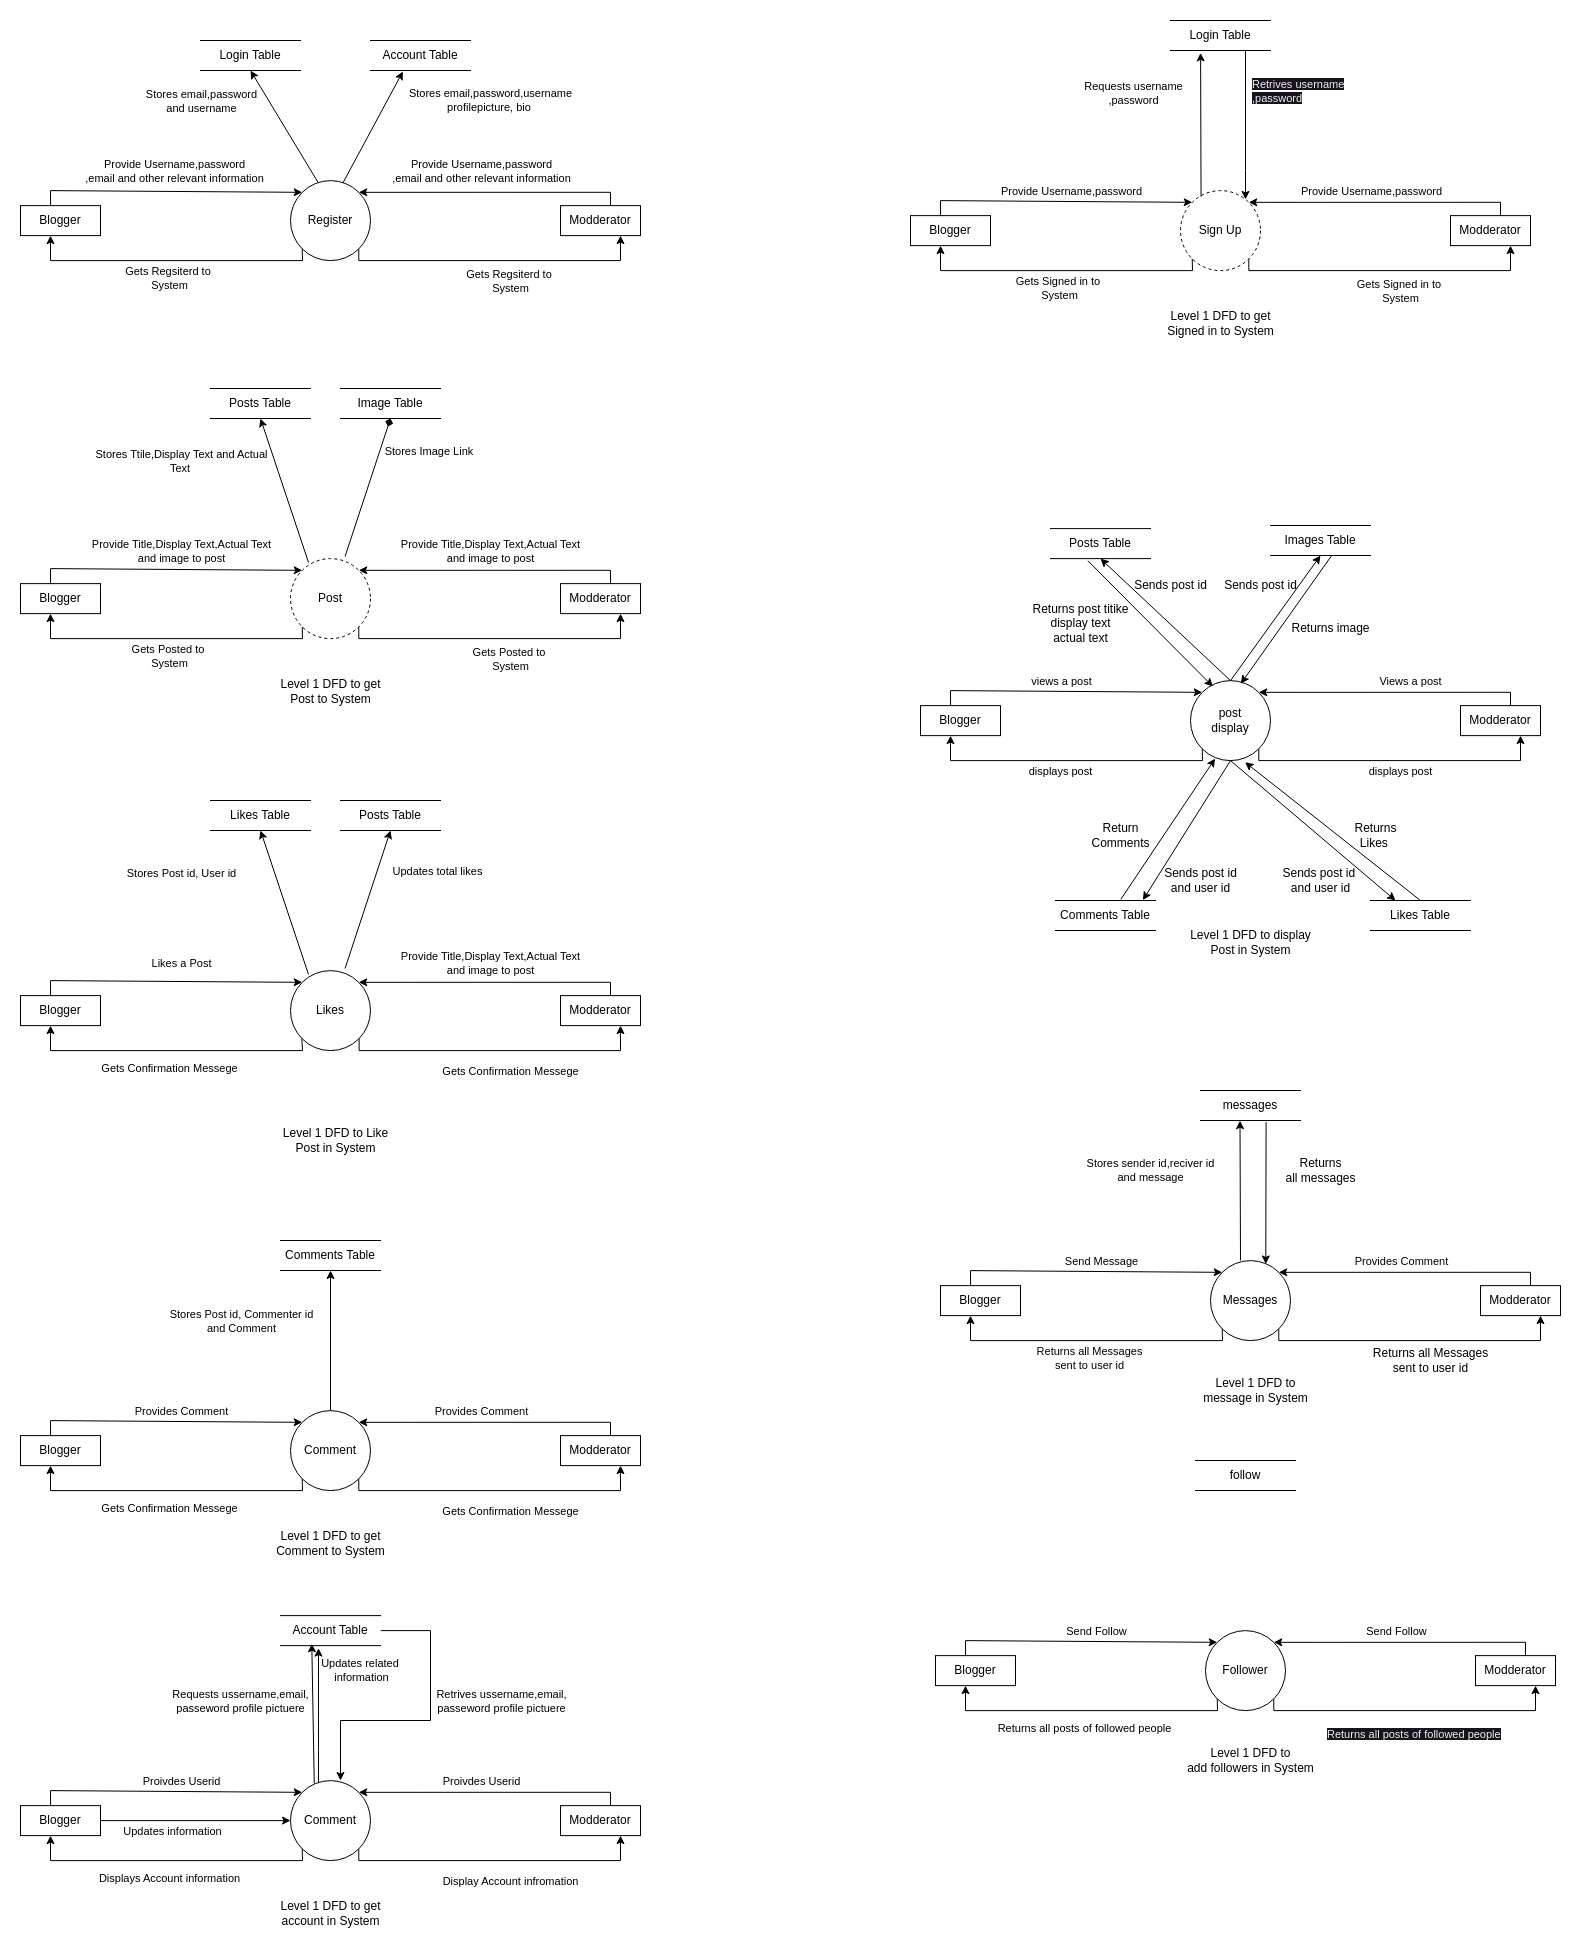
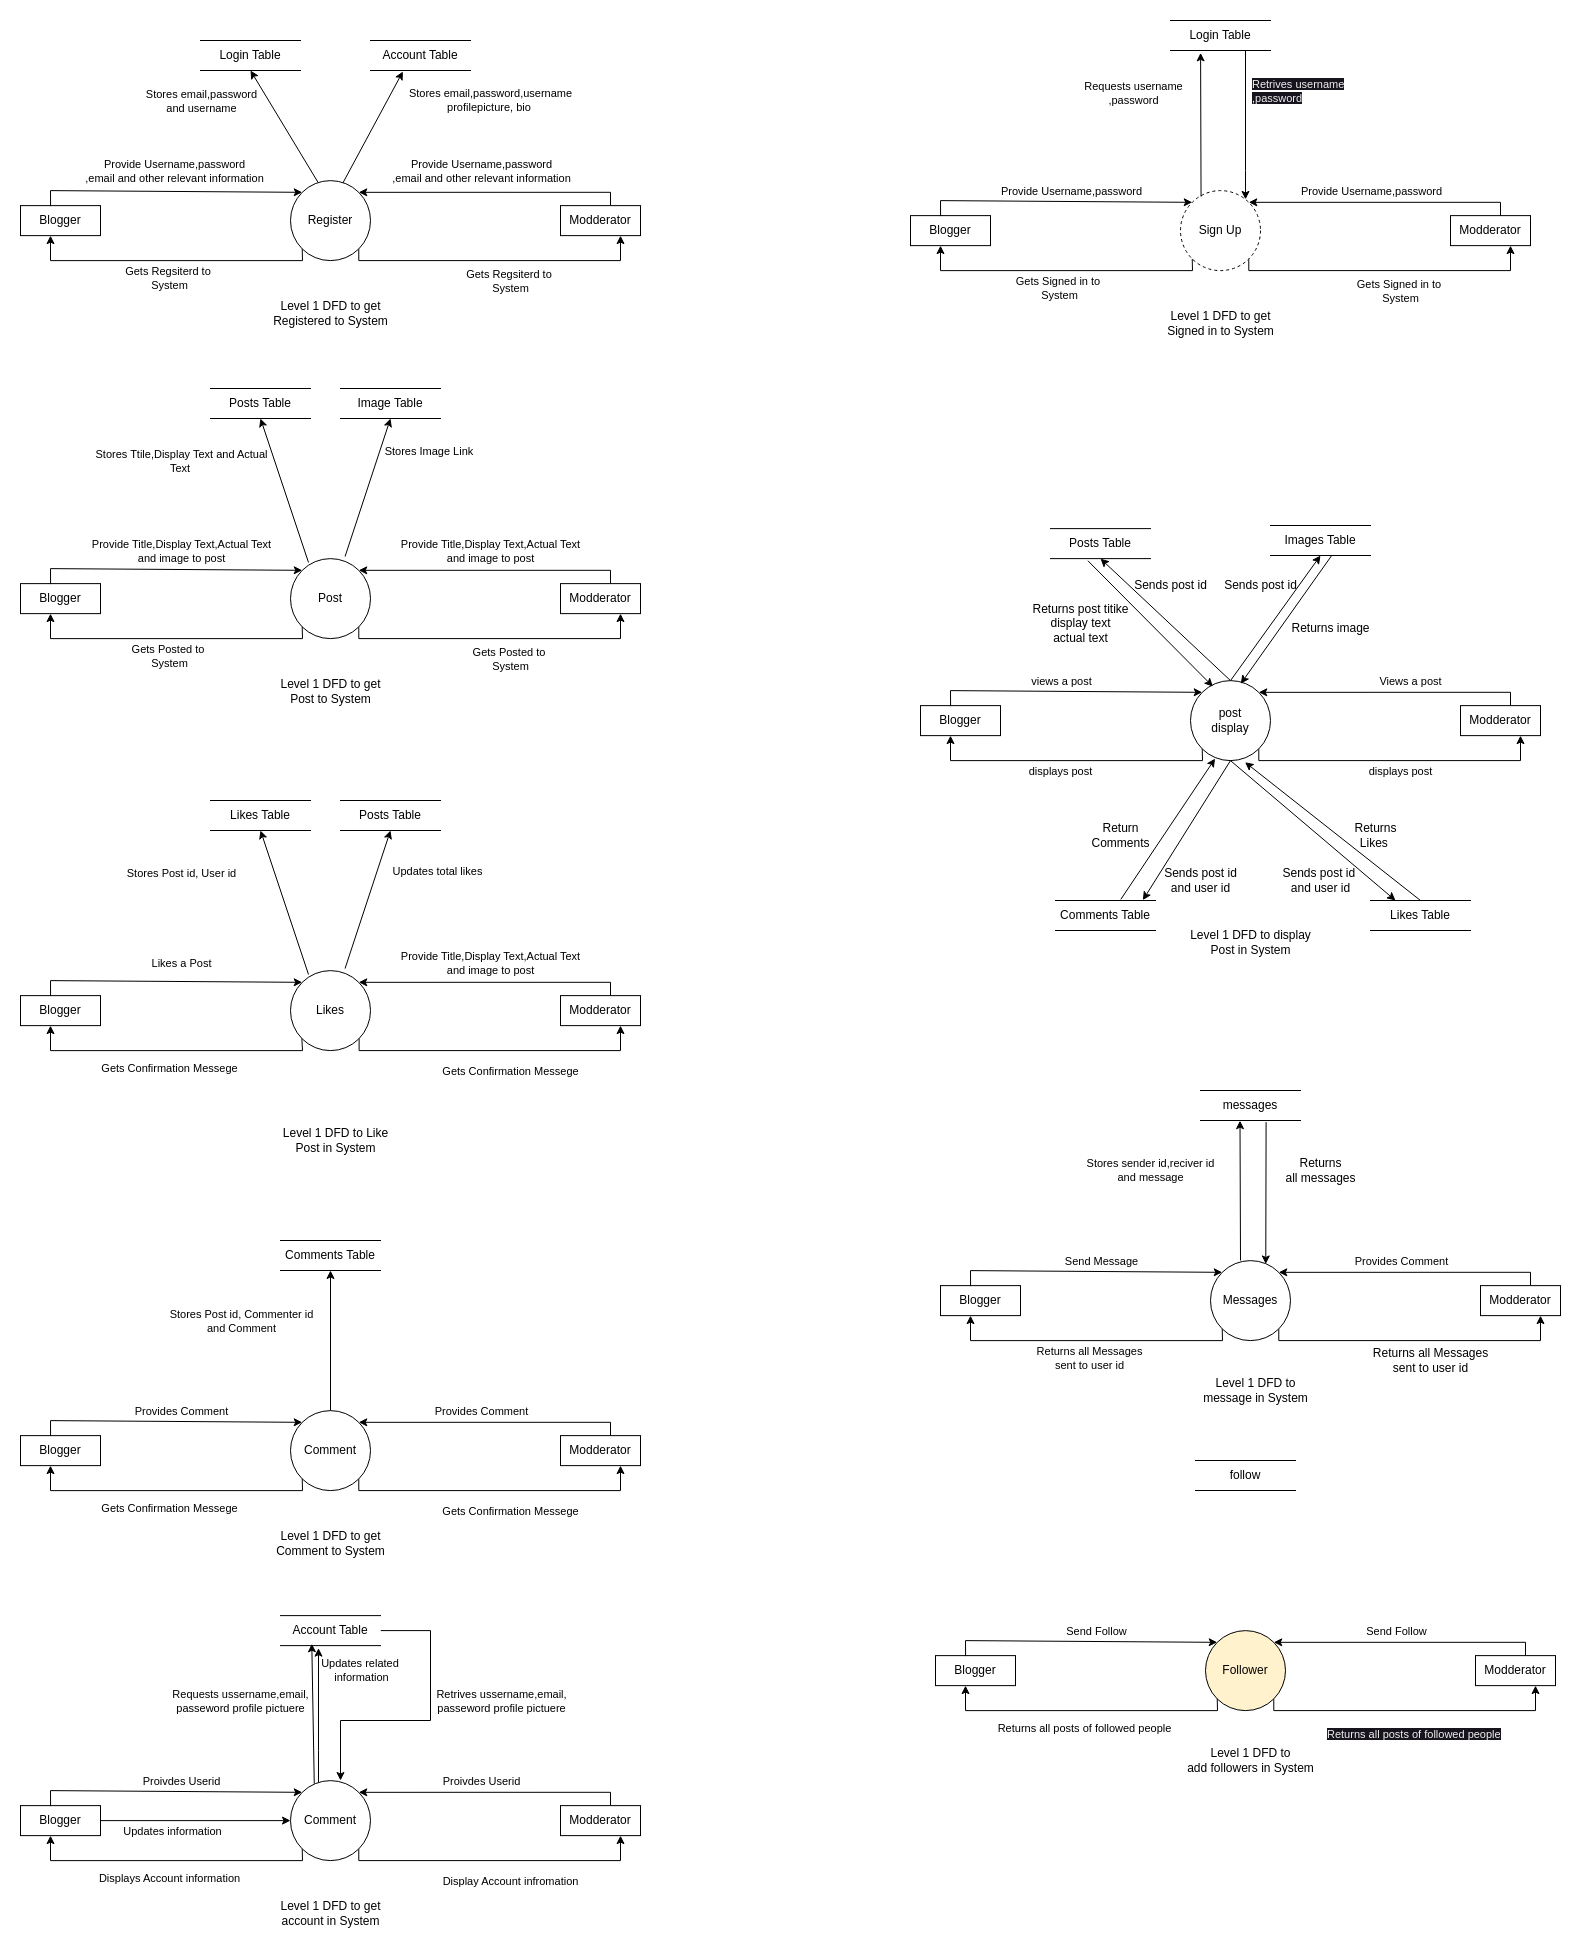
none -> (331, 314)
(388, 427) -> (388, 426)
(331, 599) -> (331, 599)
(1246, 1671) -> (1246, 1671)
